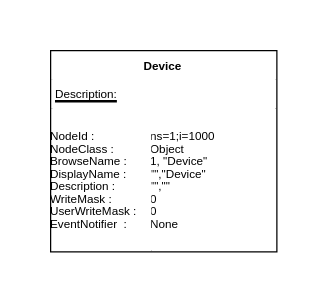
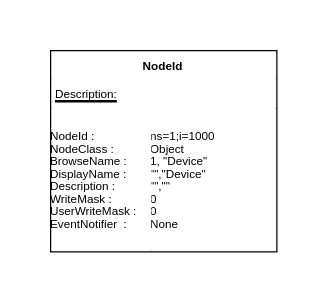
(164, 66) -> (164, 66)
